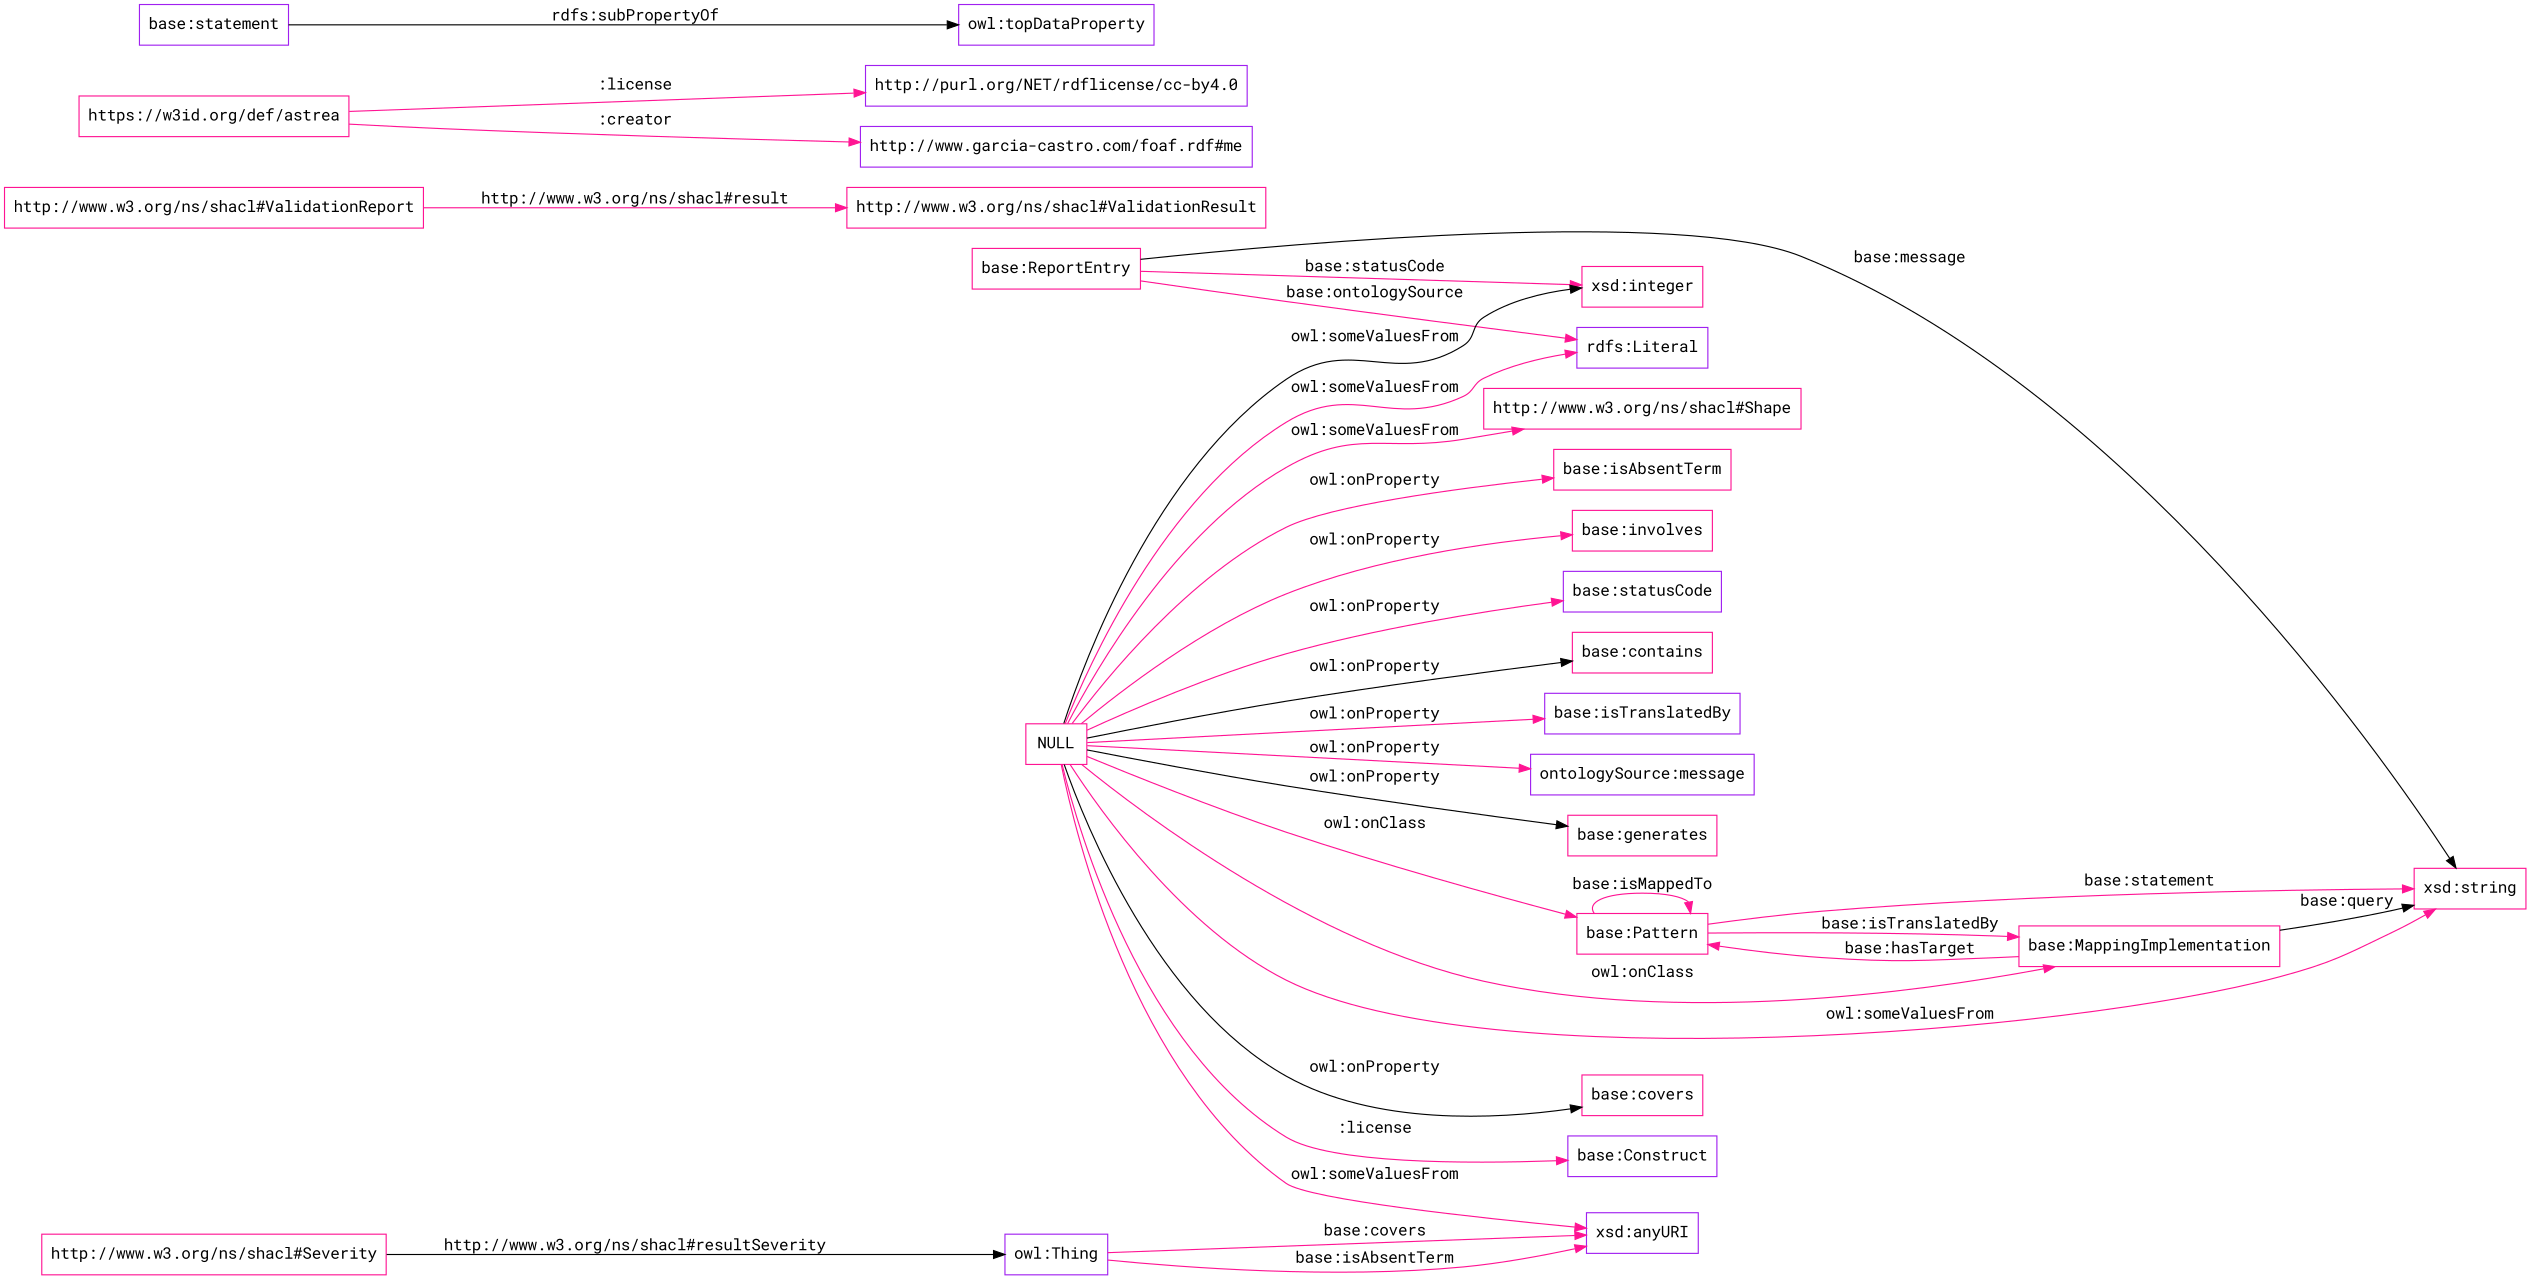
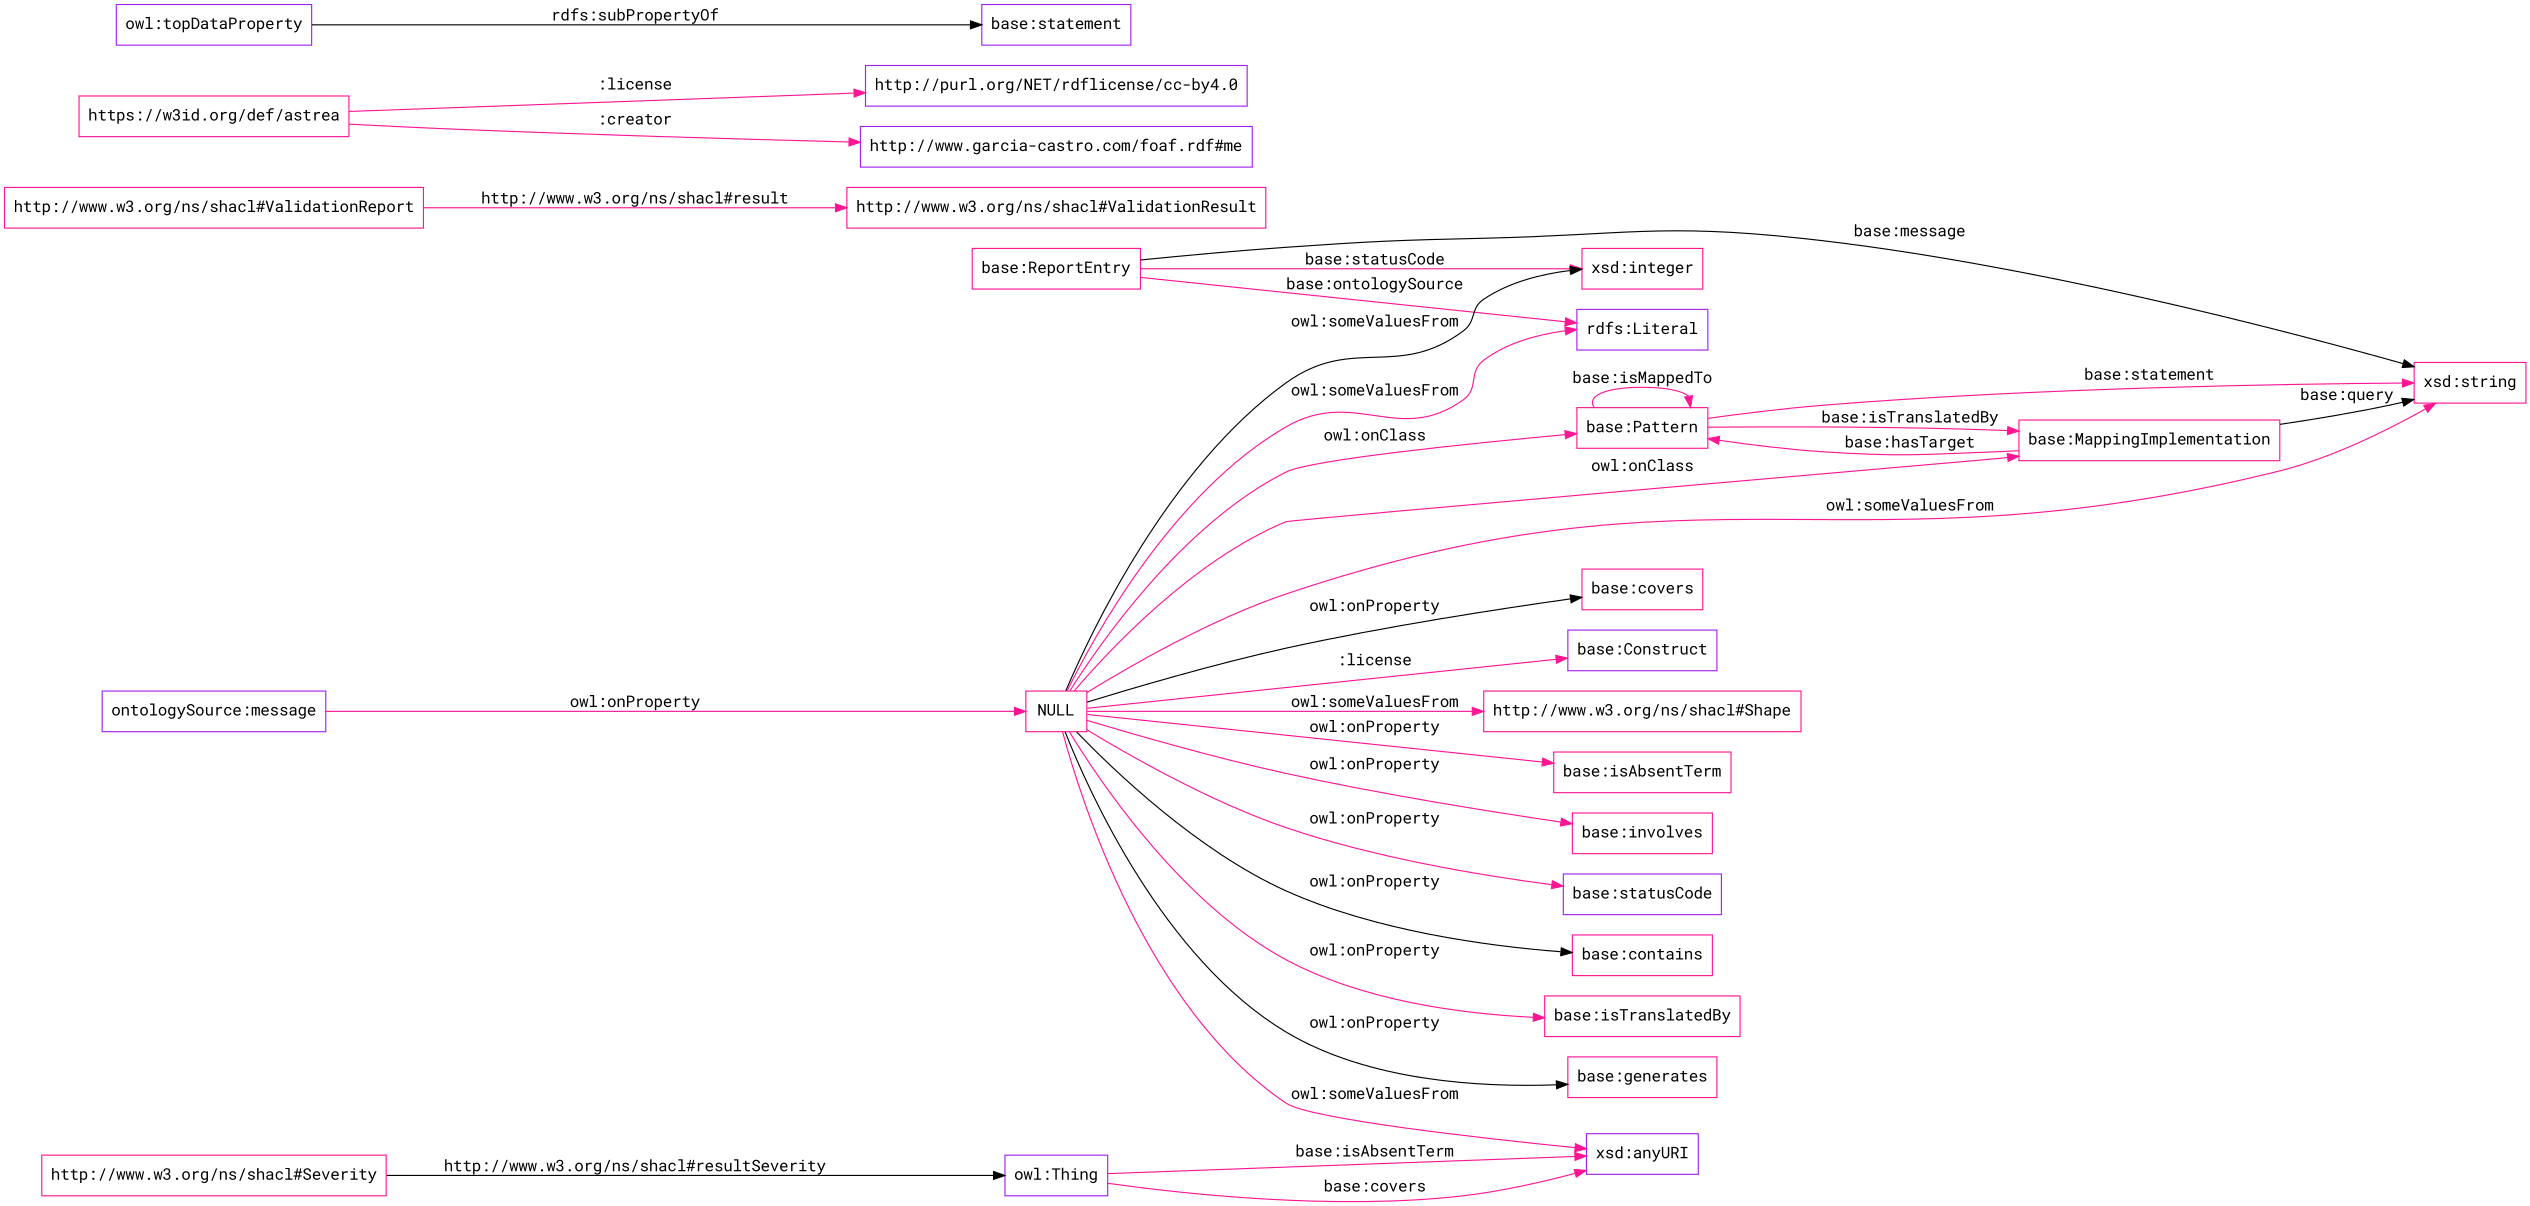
(618, 25) -> (641, 25)
(1642, 714) -> (1642, 1016)
(1303, 757) -> (670, 711)
